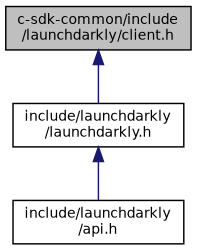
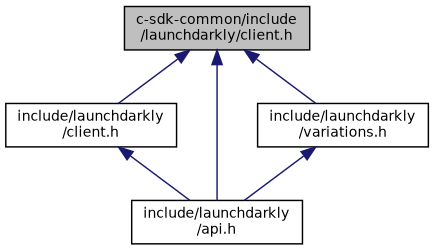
(98, 125) -> (91, 125)
none -> (343, 125)
none -> (217, 133)
